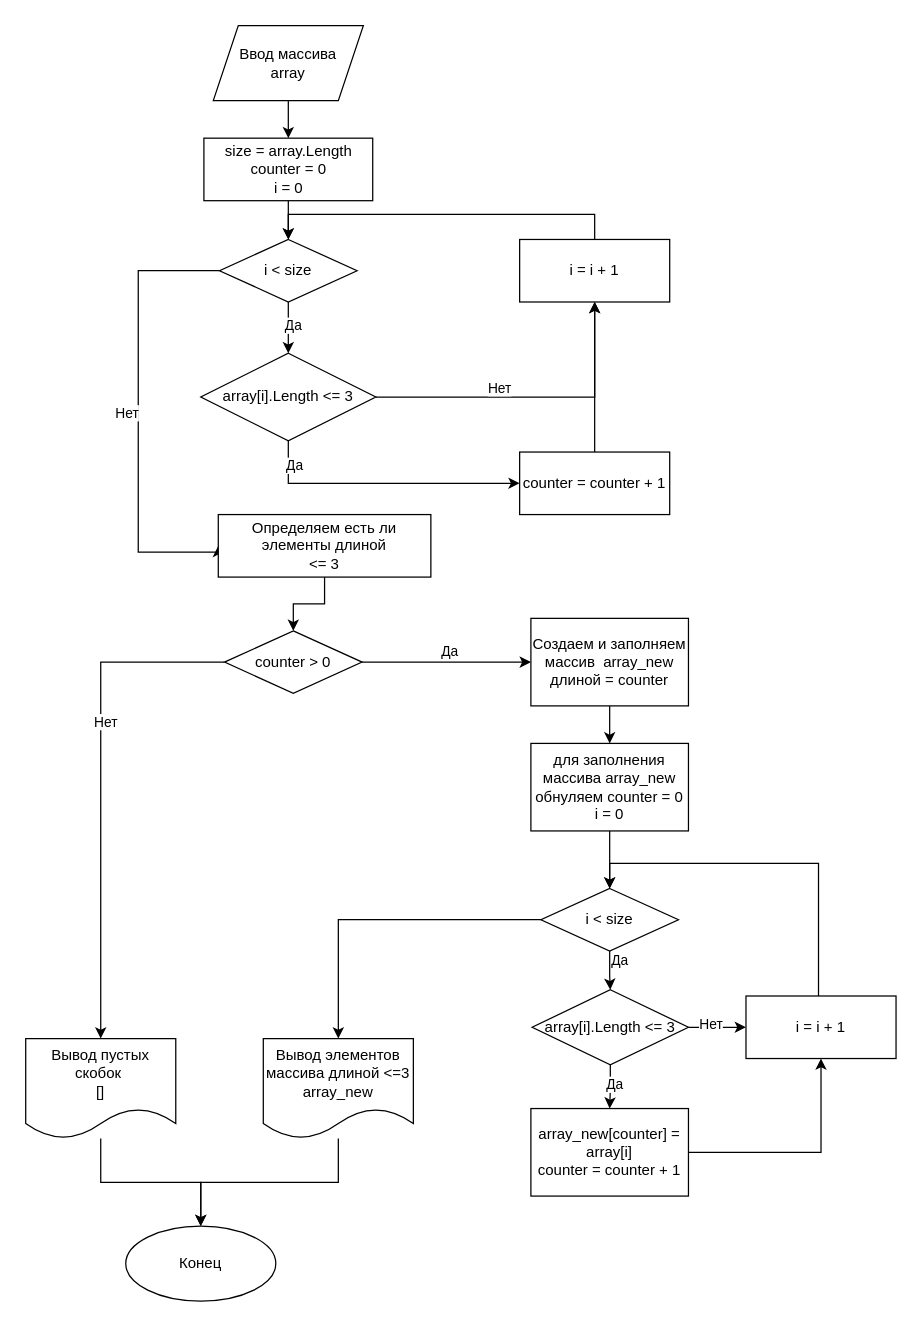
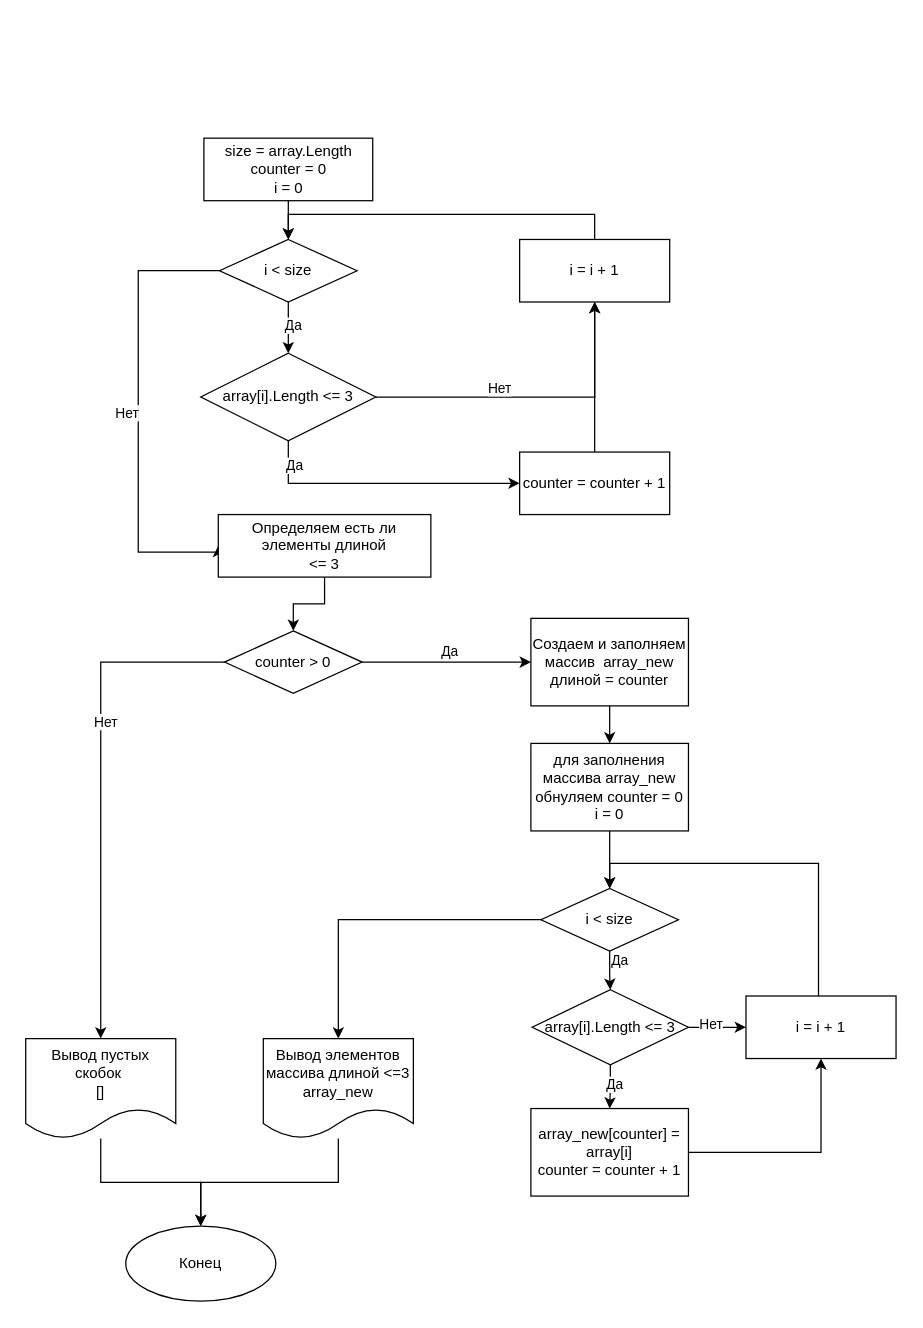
(288, 63) -> none
(288, 124) -> none
